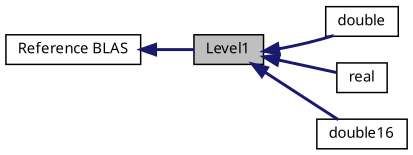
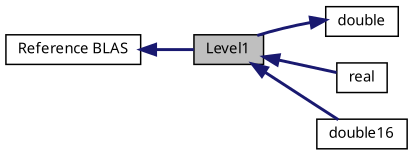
(306, 43) -> (284, 28)
